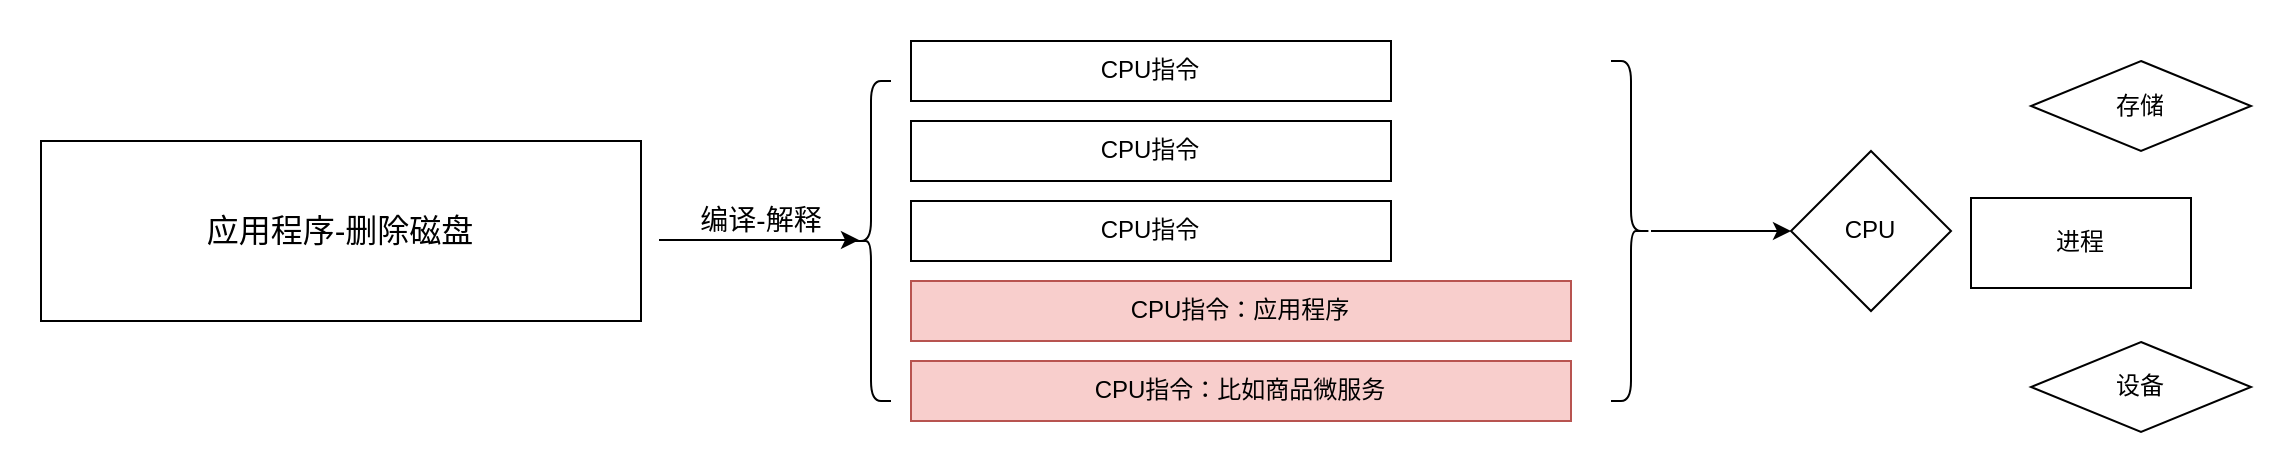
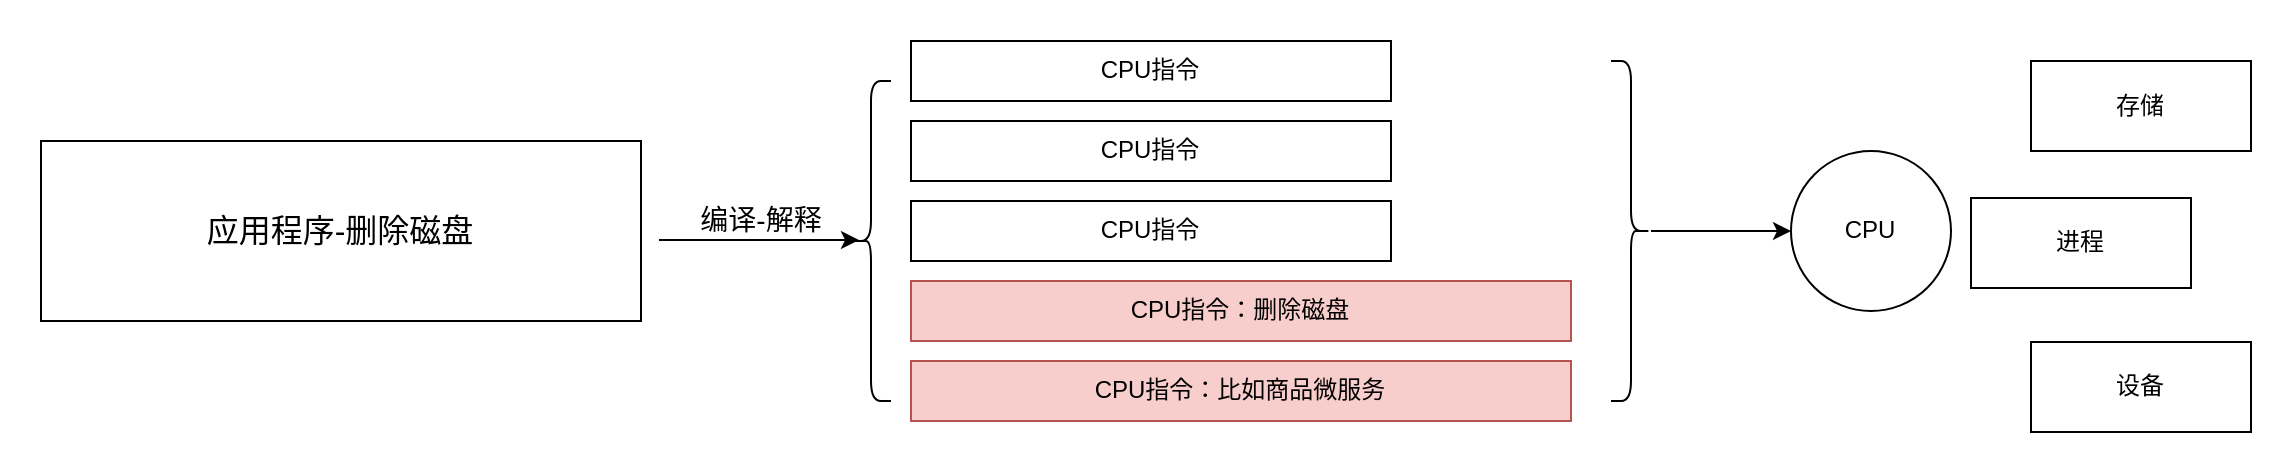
(2141, 106) -> (2141, 106)
(1871, 231) -> (1871, 231)
(1241, 311) -> (1241, 311)
(2141, 387) -> (2141, 387)
